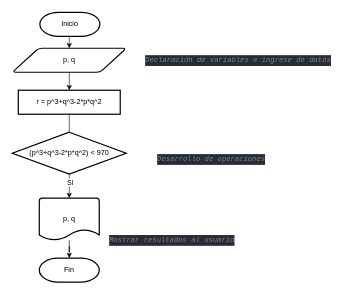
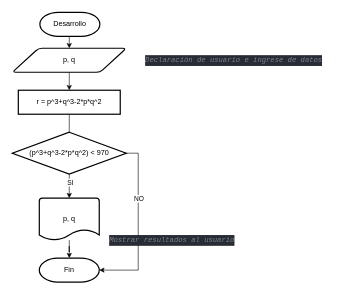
(70, 24) -> (70, 24)
(222, 60) -> (219, 60)
(219, 159) -> none
none -> (138, 198)
